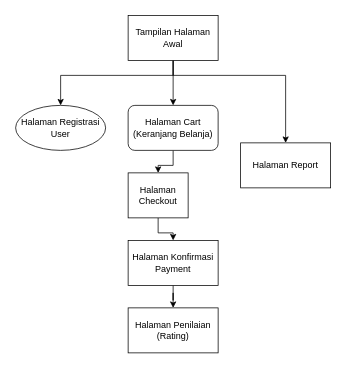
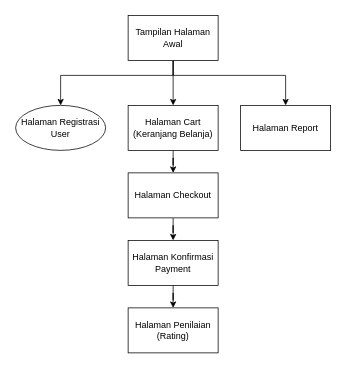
(173, 128) -> (173, 128)
(285, 165) -> (285, 128)
(158, 195) -> (173, 195)
